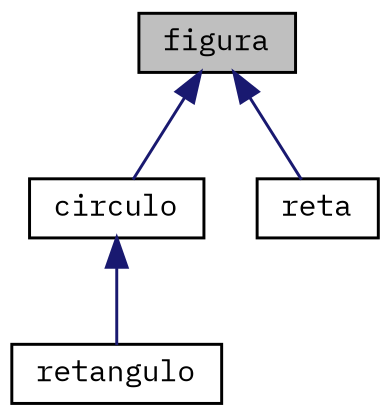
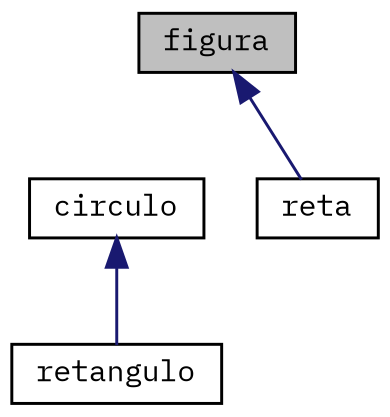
(159, 138) -> none
